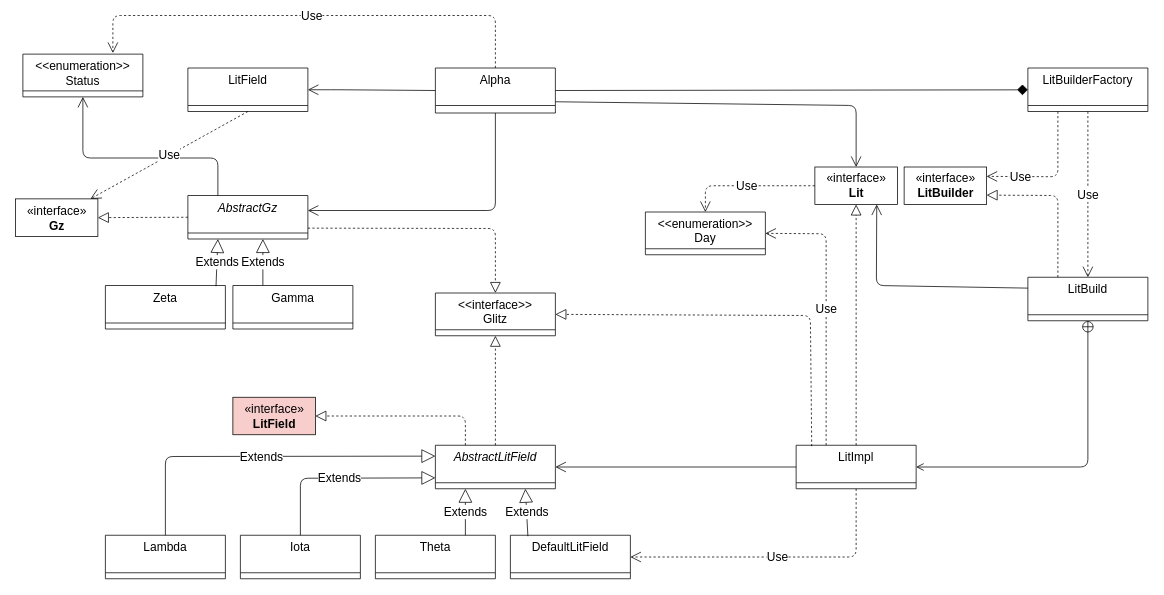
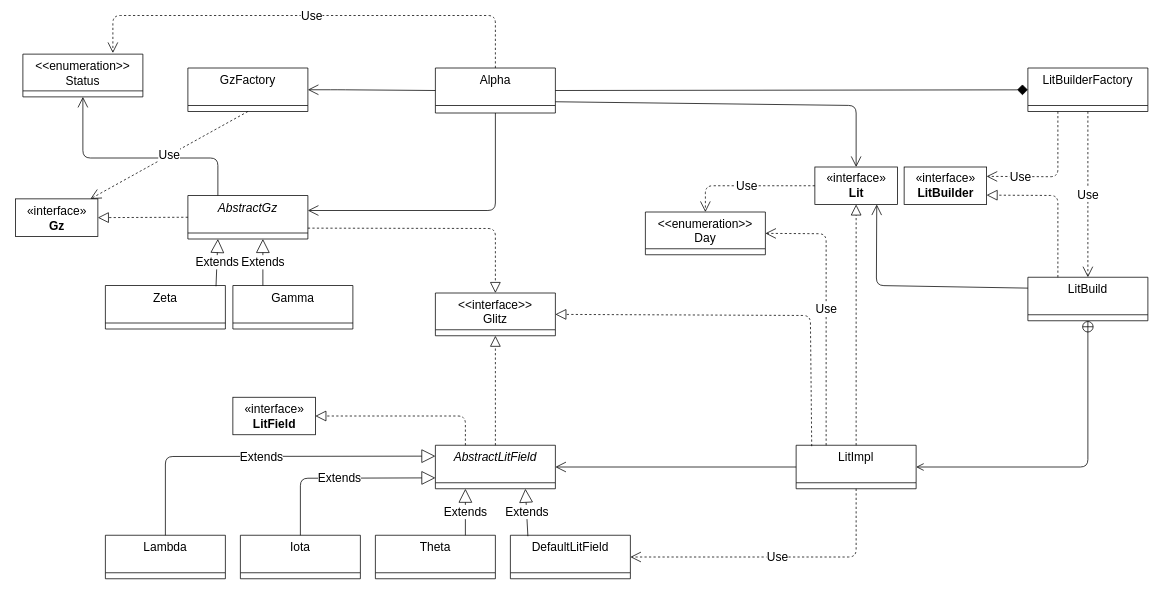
(248, 80) -> (248, 80)
(274, 416) -> (274, 416)
